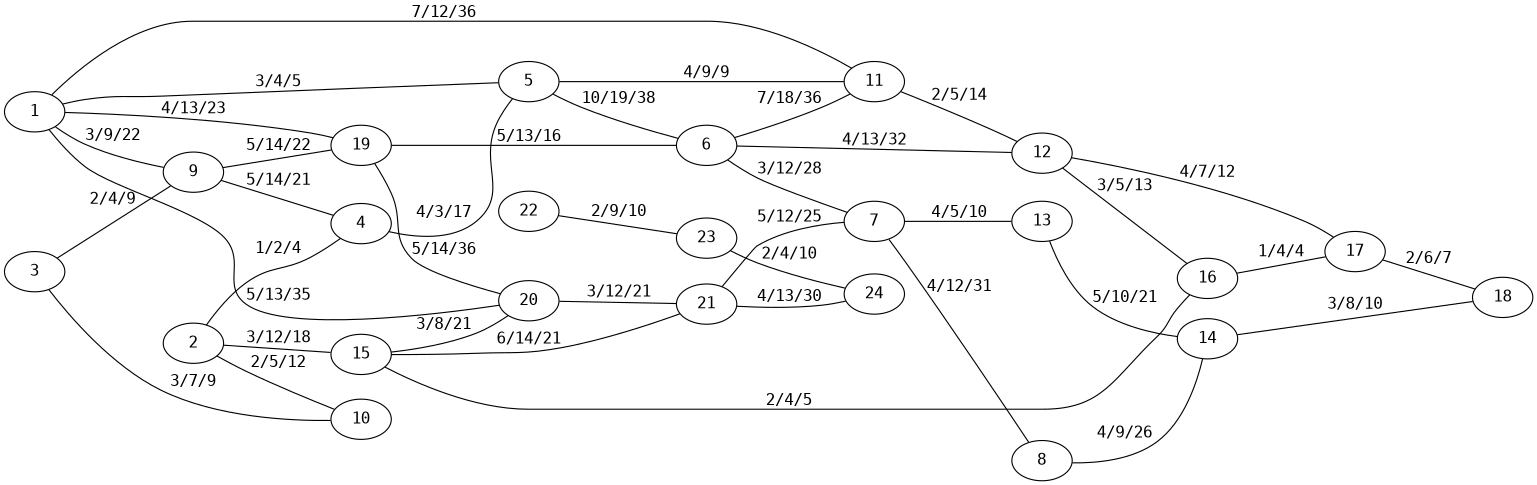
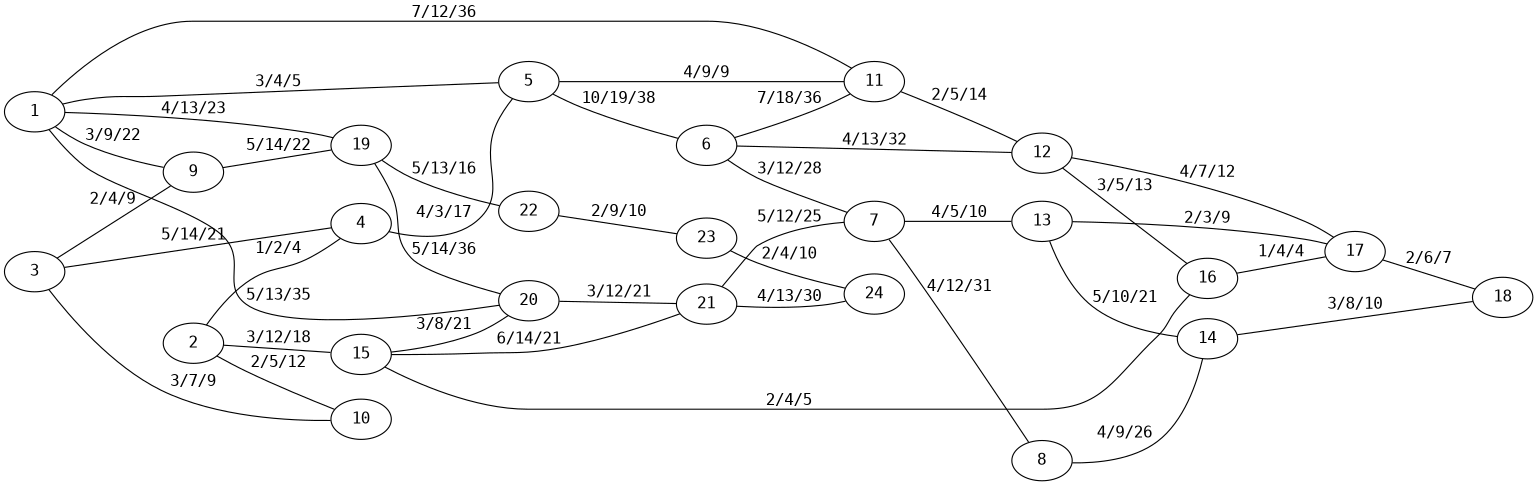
(534, 145) -> (439, 189)
(277, 198) -> (198, 248)
none -> (1200, 228)
